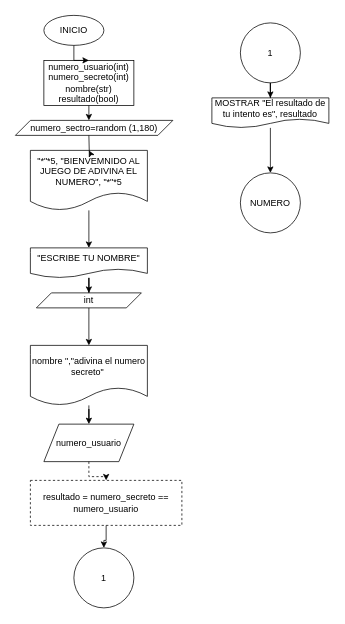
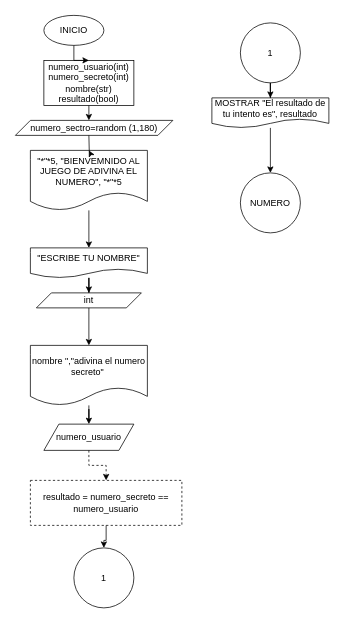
(89, 443) -> (89, 437)
